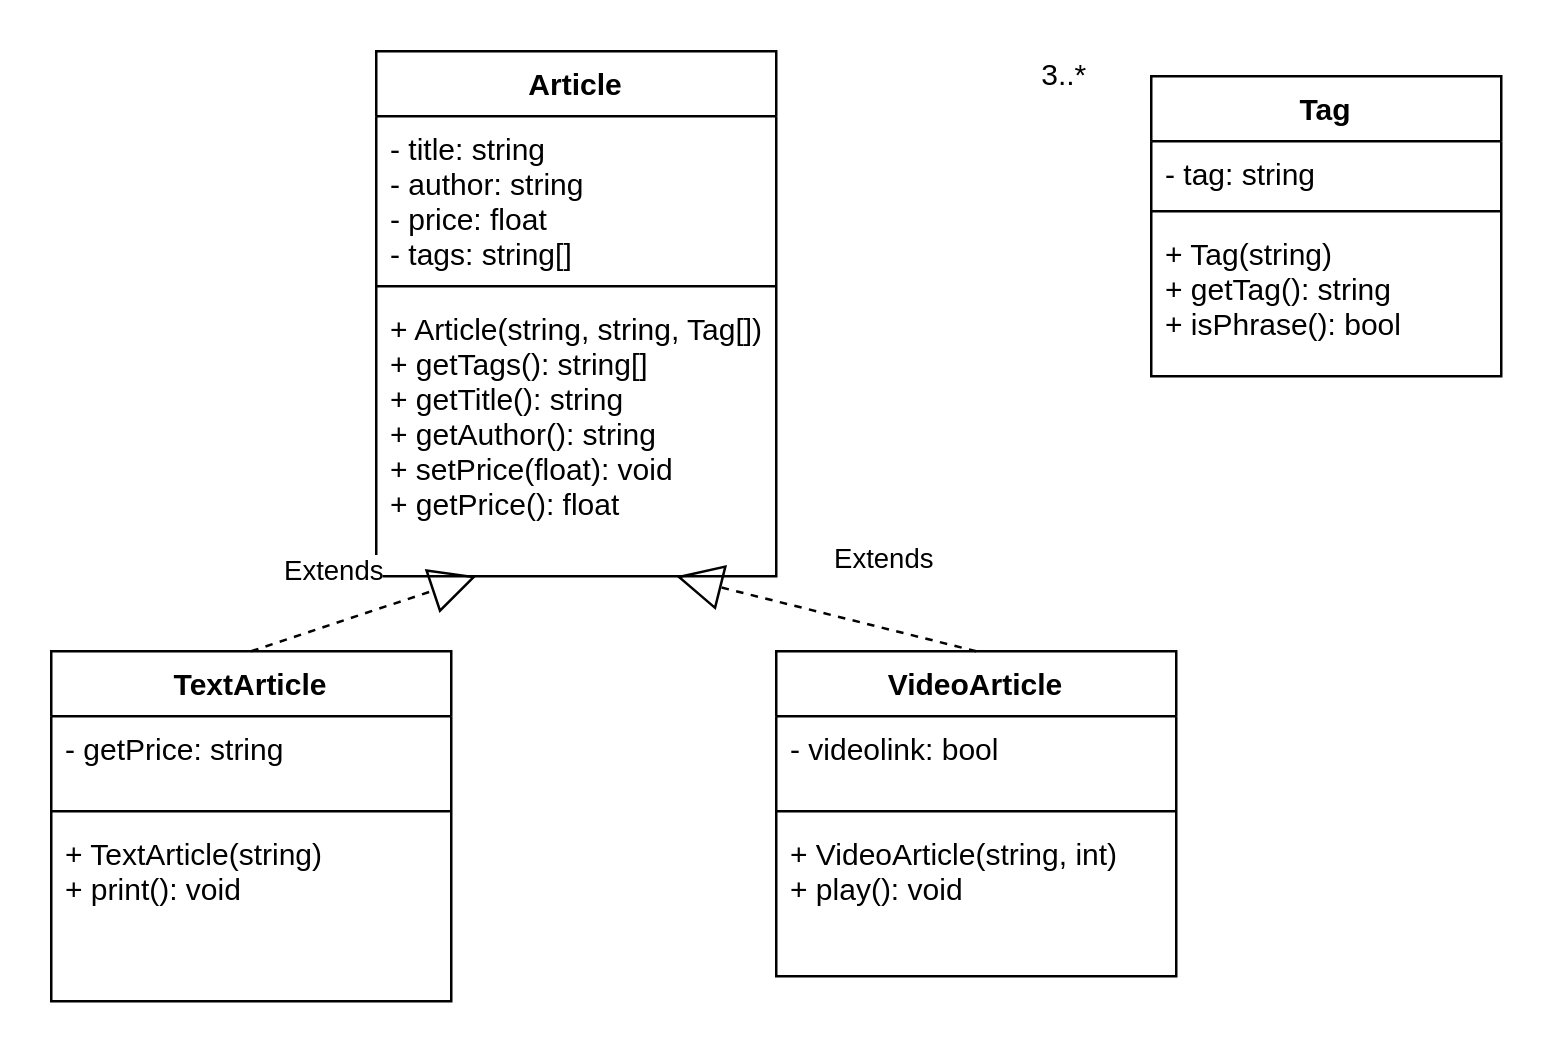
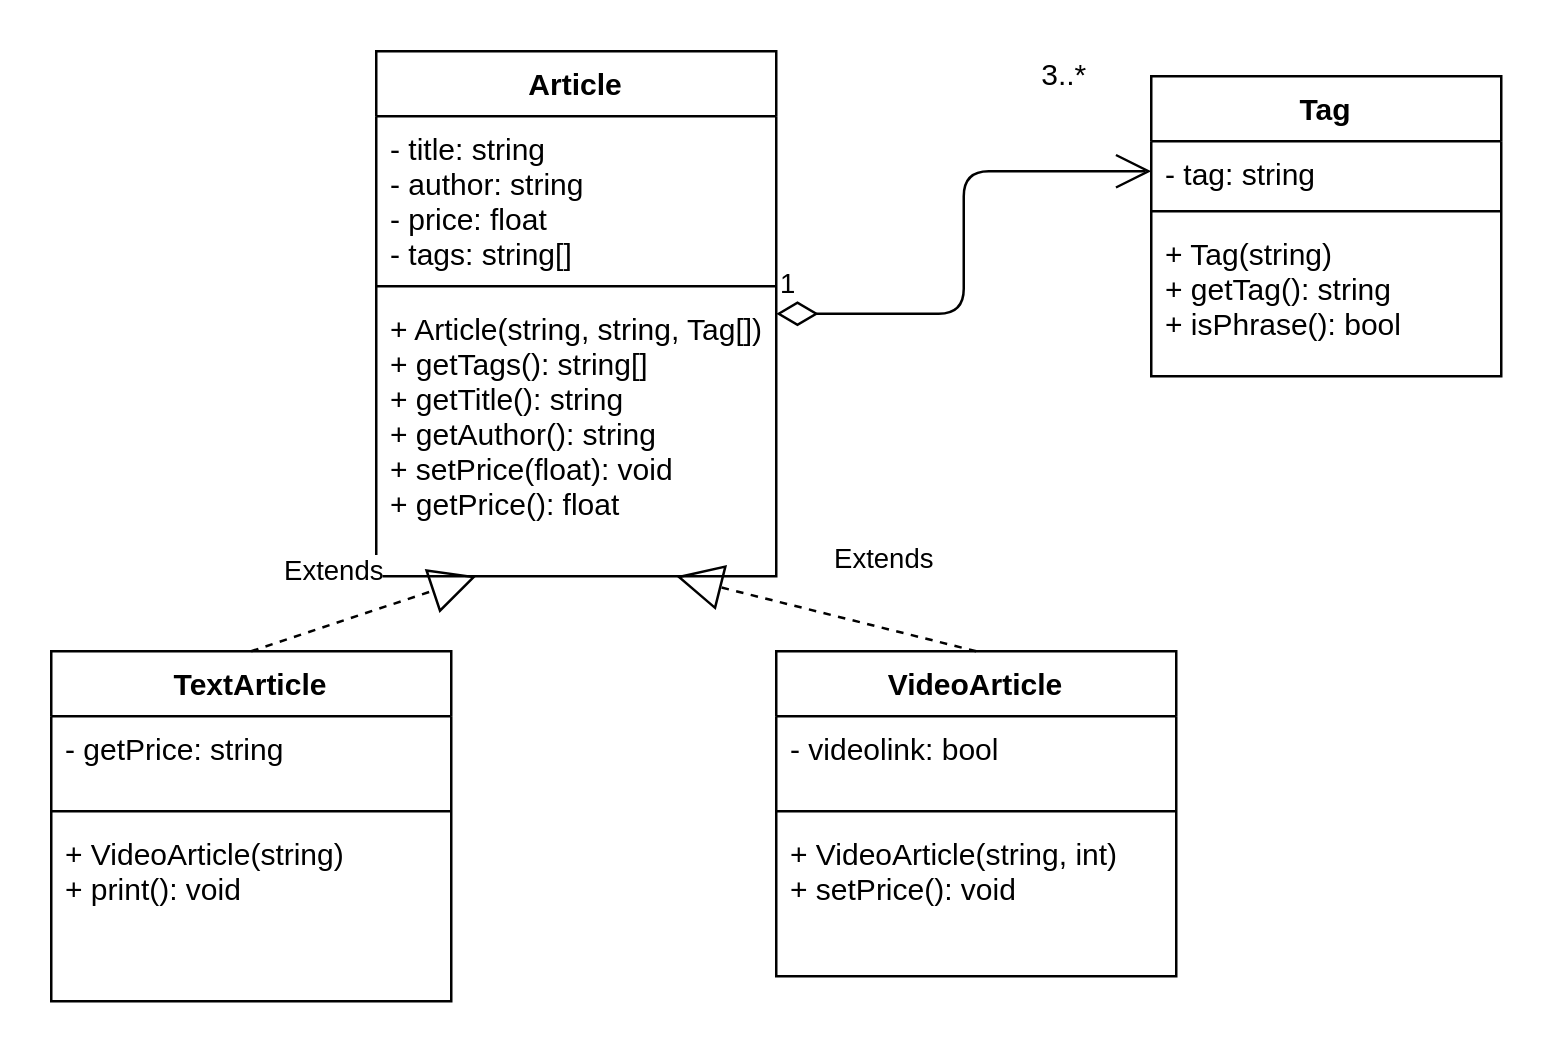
none -> (964, 225)
(226, 855) -> (230, 855)
(986, 855) -> (986, 855)
